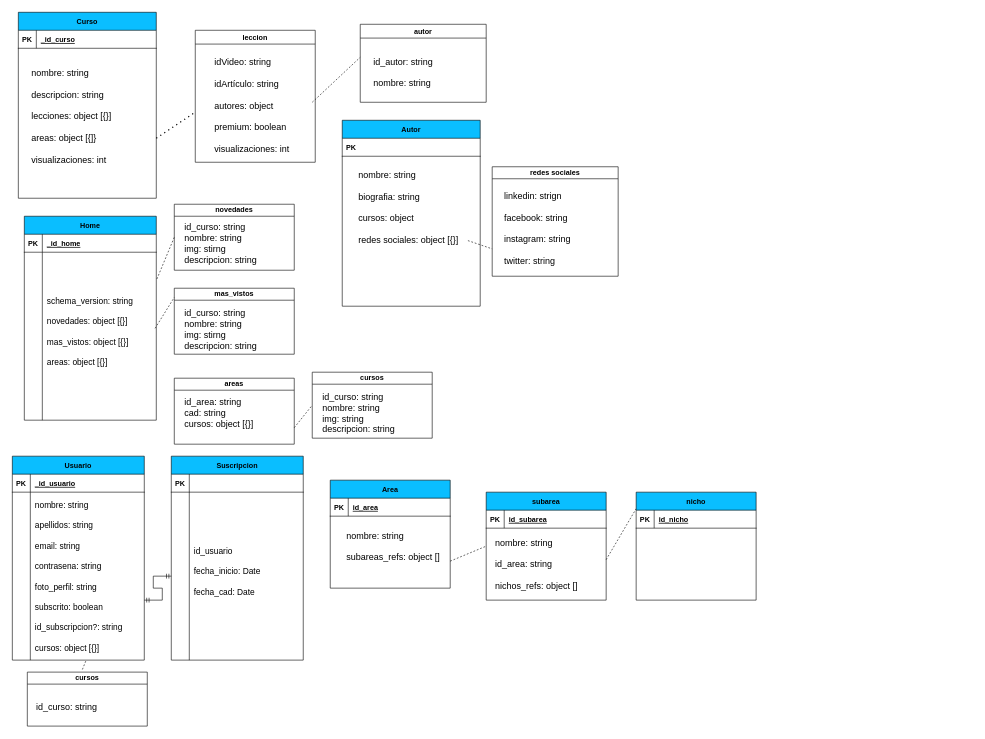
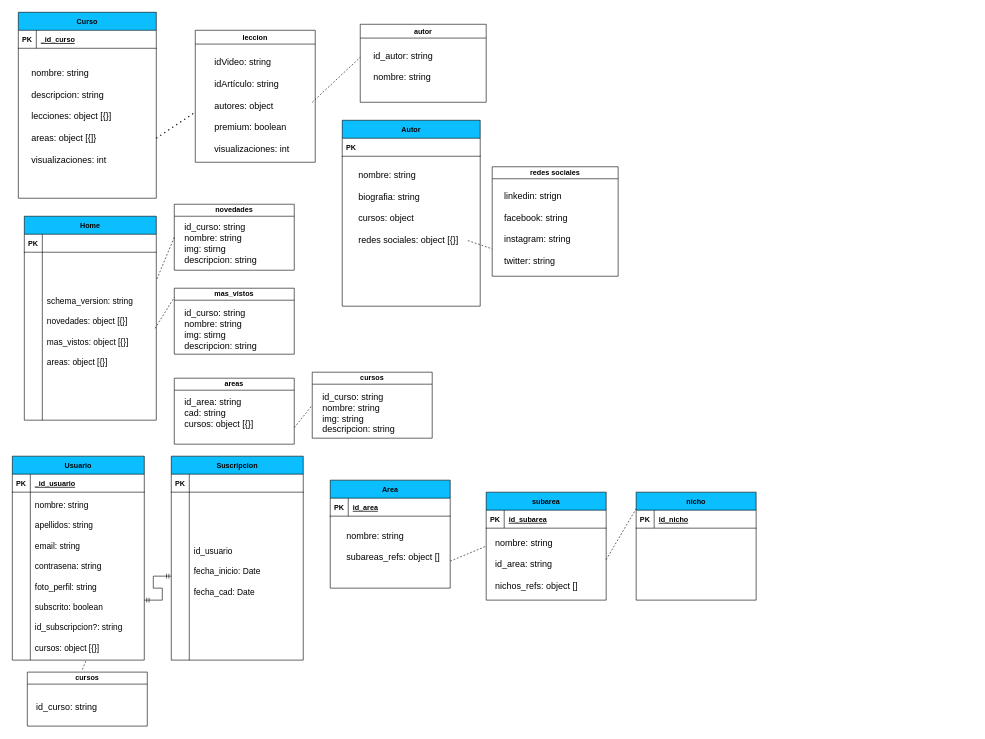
(426, 72) -> (426, 66)
(99, 243) -> none
